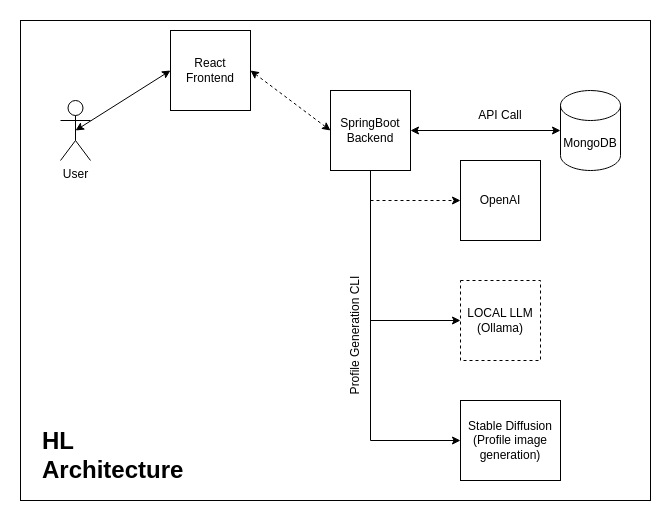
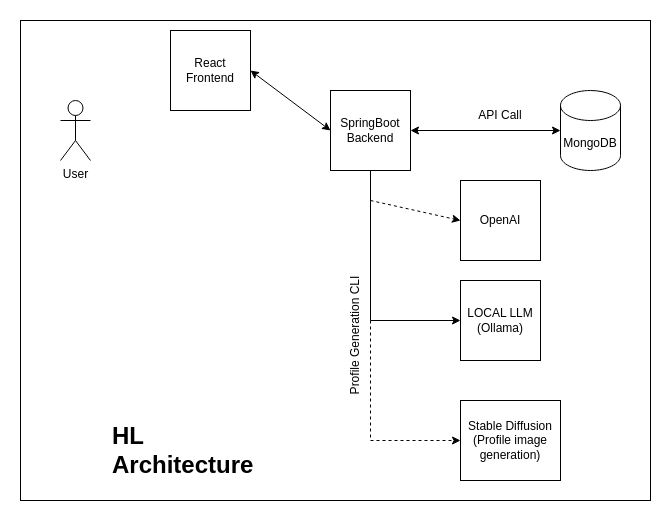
(129, 97) -> none
(289, 100) -> (289, 100)
(501, 201) -> (501, 221)
(501, 321) -> (501, 321)
(371, 423) -> (371, 423)
(131, 451) -> (201, 446)
